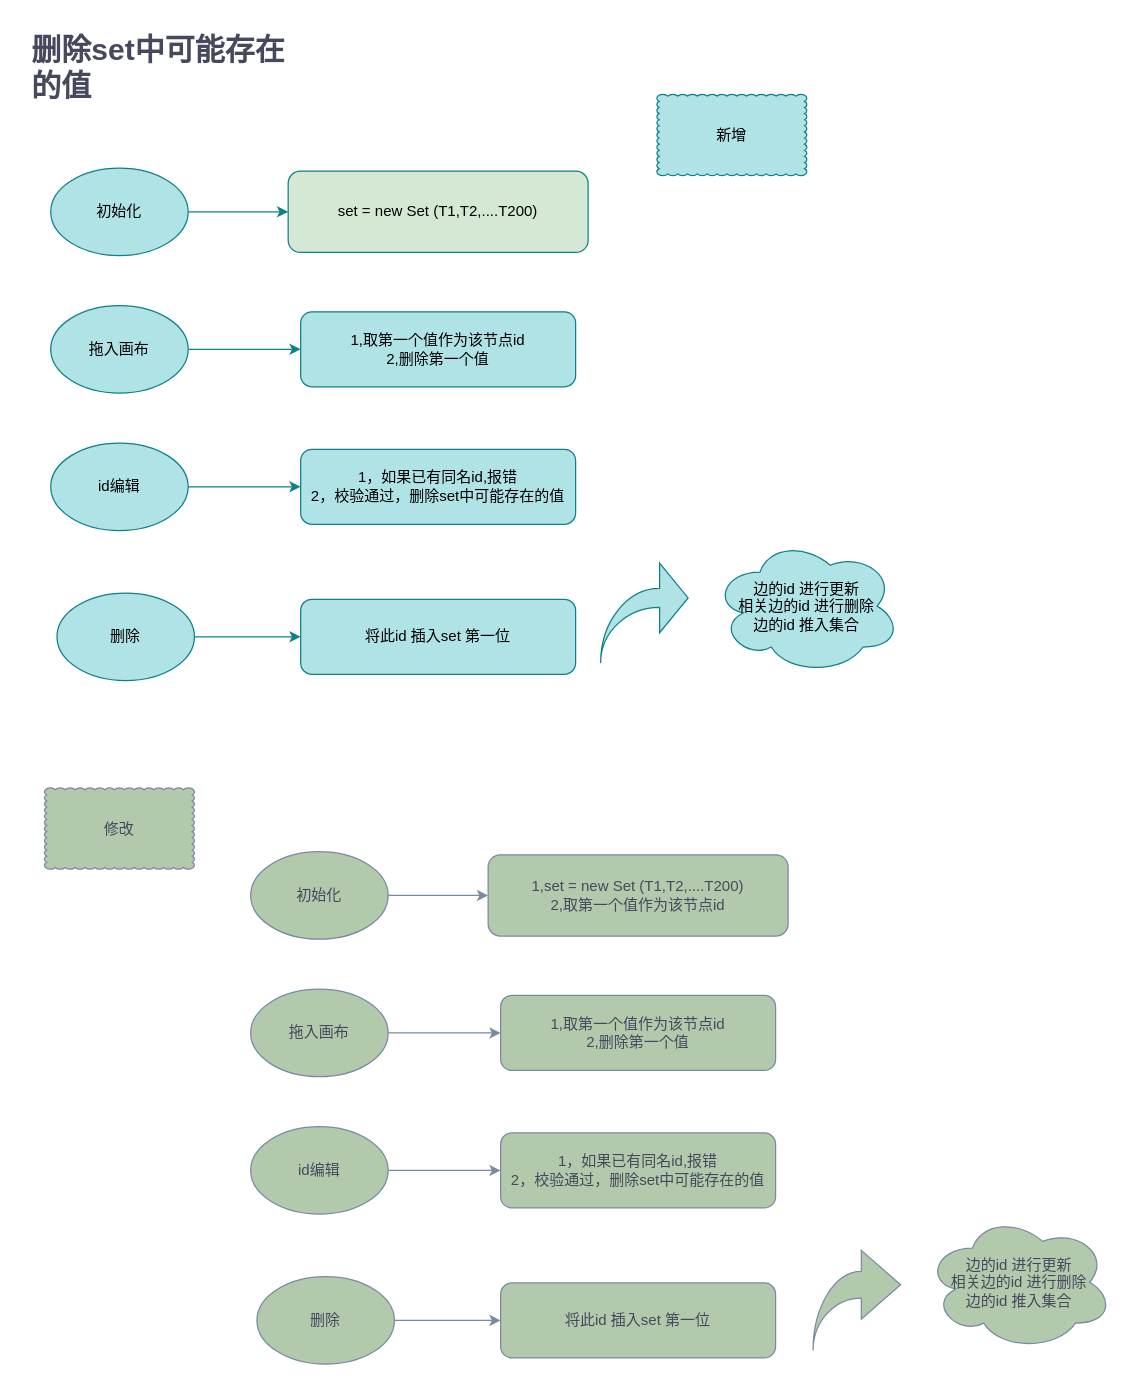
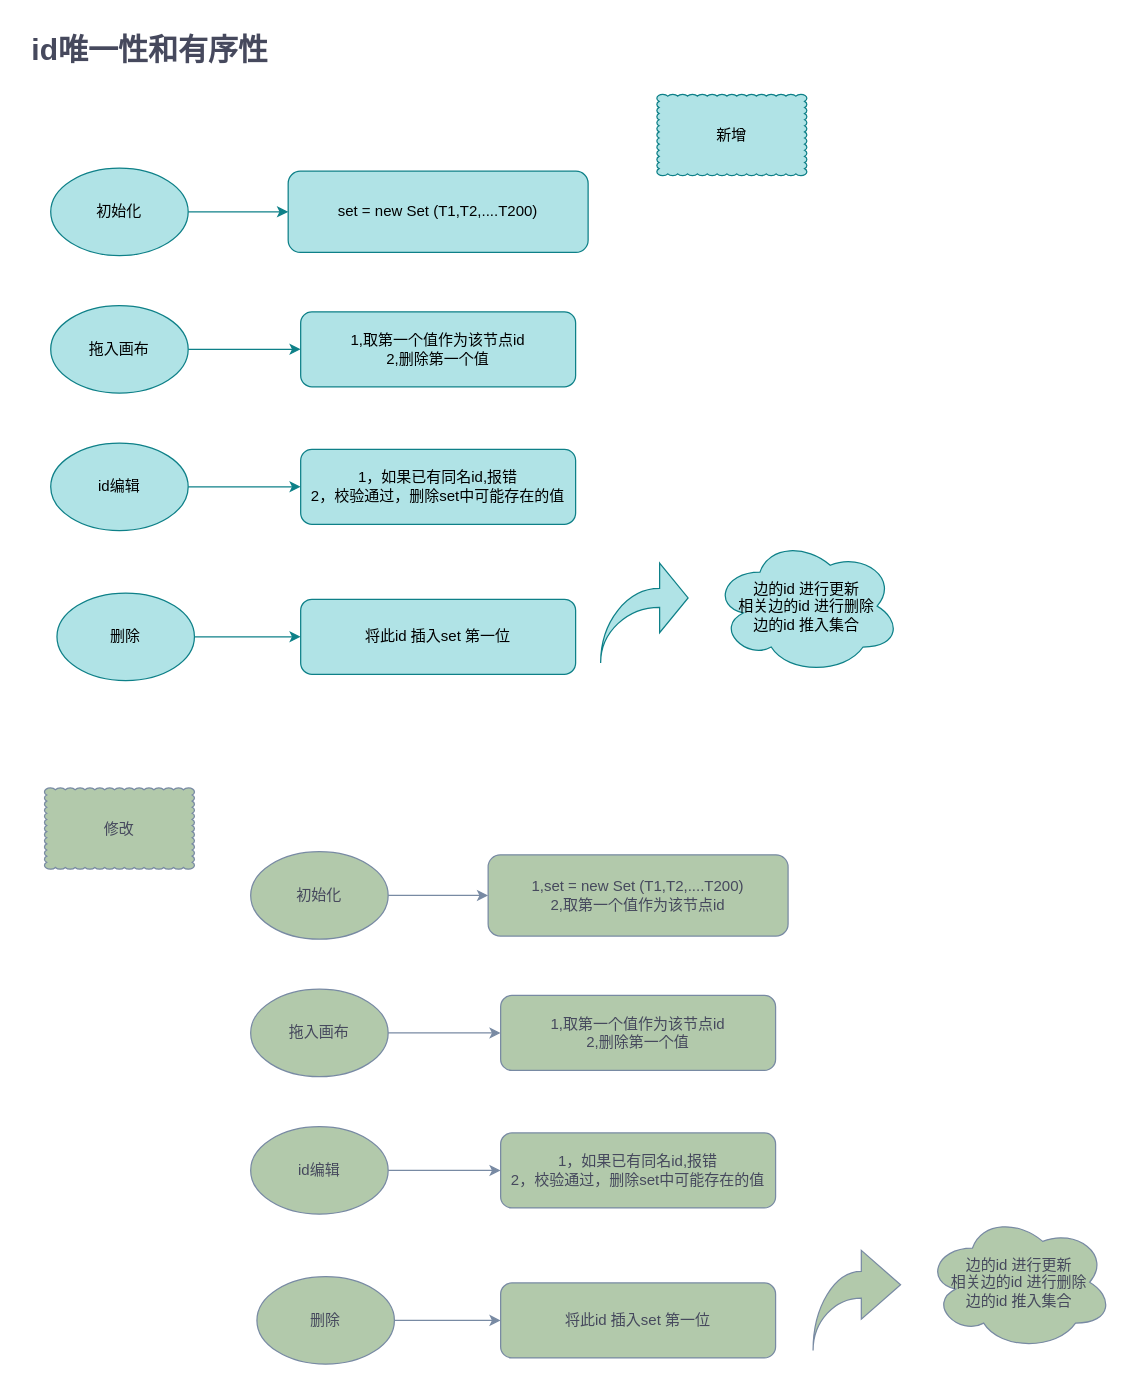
(112, 22) -> (91, 22)
(438, 212) -> (438, 212)
